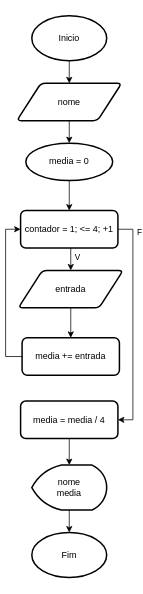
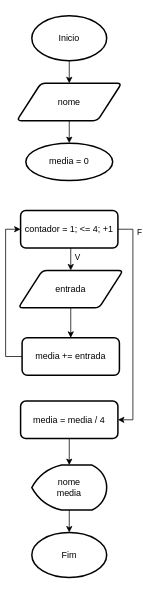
(69, 192) -> none
